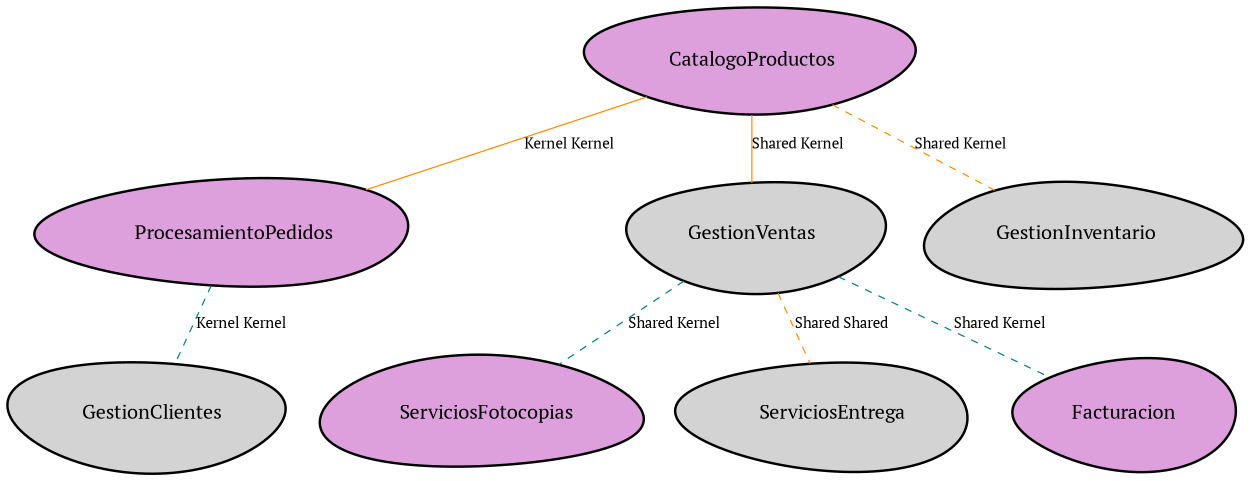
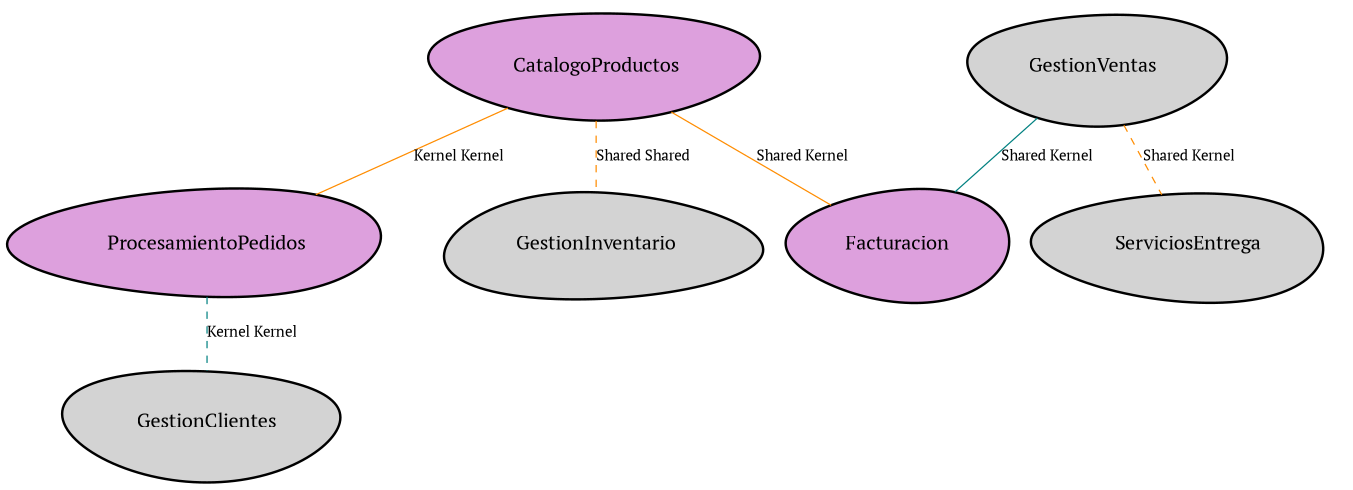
(961, 145) -> (643, 157)
(752, 149) -> (751, 159)
(842, 324) -> (1190, 157)
(944, 327) -> (996, 155)
(486, 414) -> none
